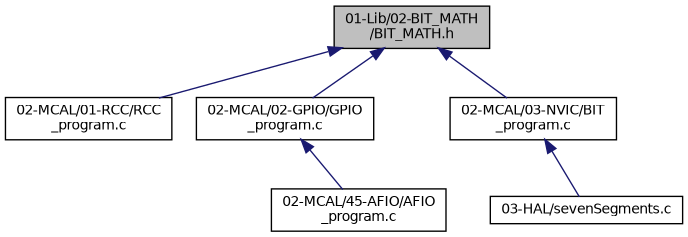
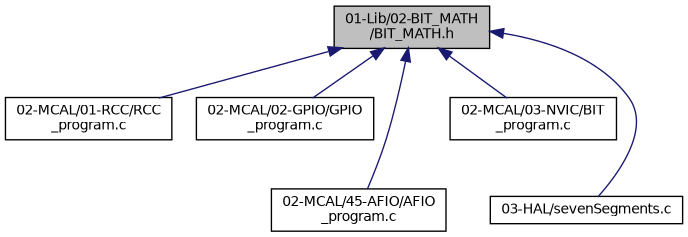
(326, 170) -> (390, 126)
(566, 174) -> (618, 85)
